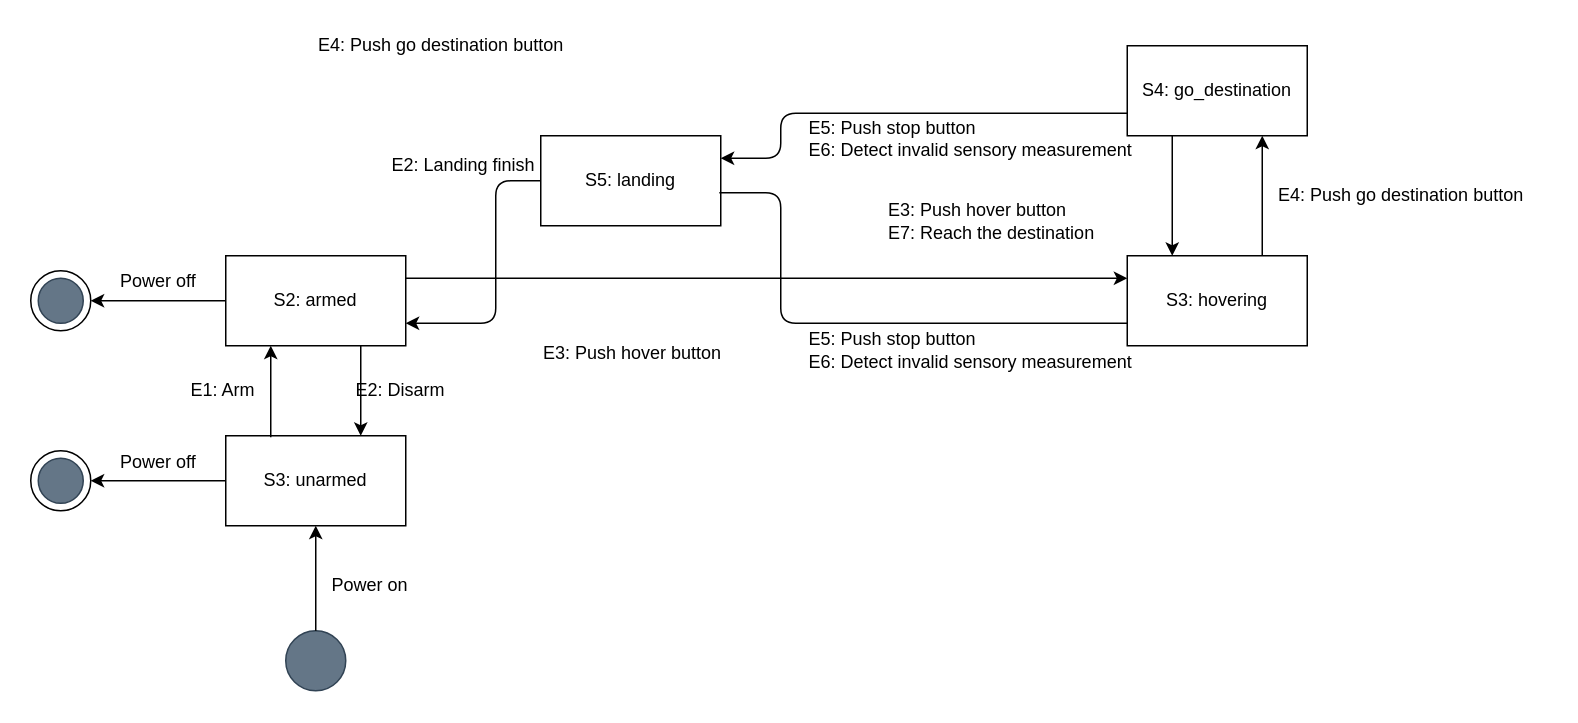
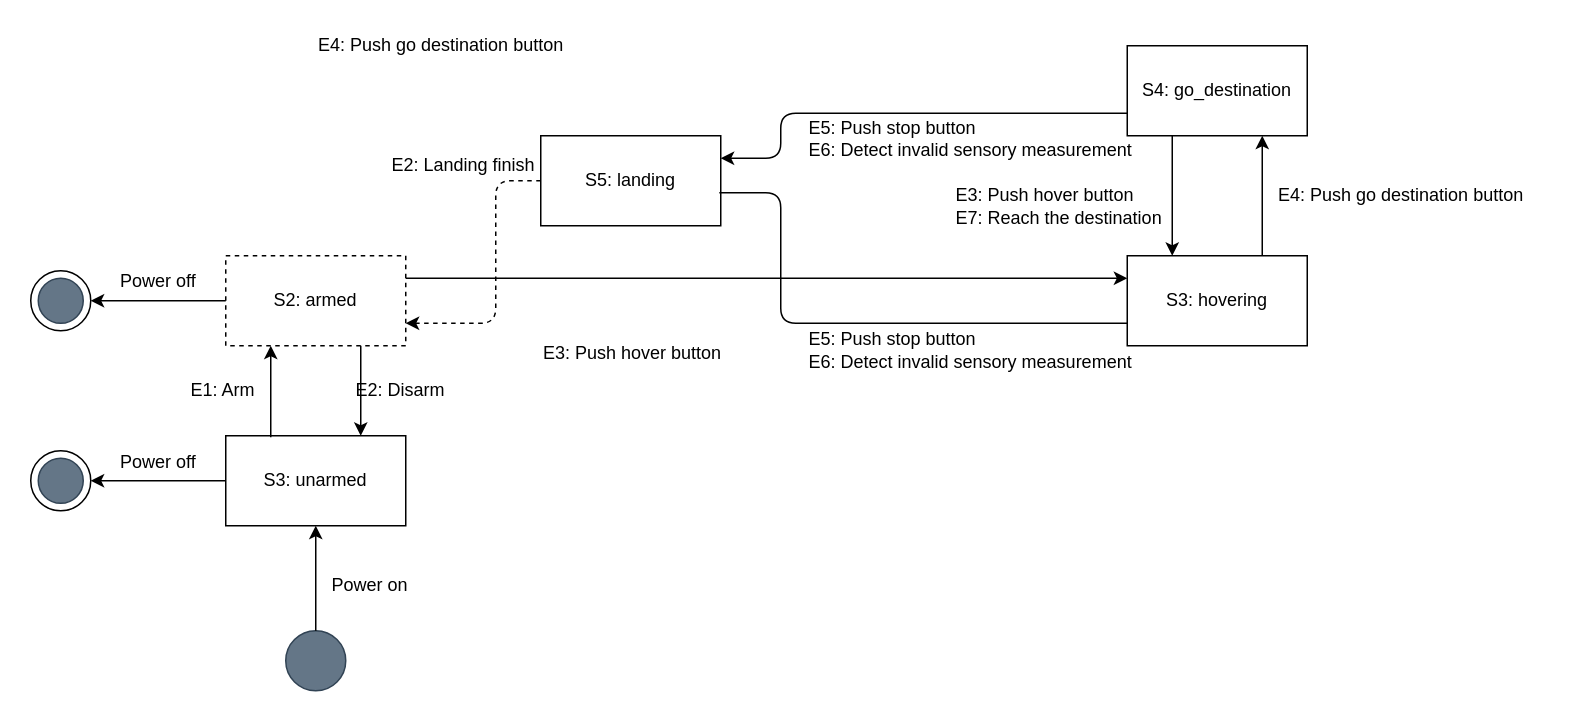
(998, 221) -> (1066, 206)
(496, 270) -> (496, 270)
(316, 301) -> (316, 301)
